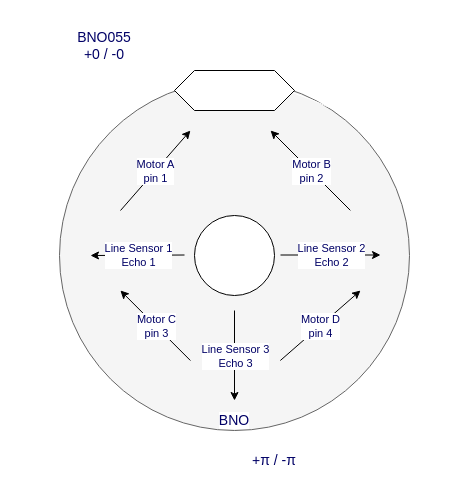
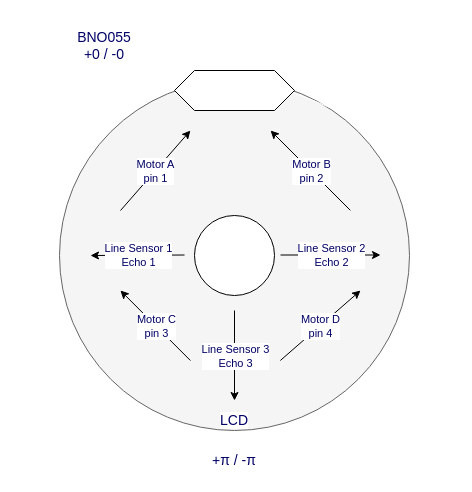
(235, 421) -> (235, 421)
(275, 461) -> (235, 461)
